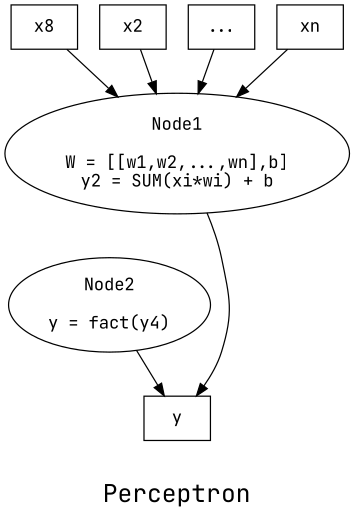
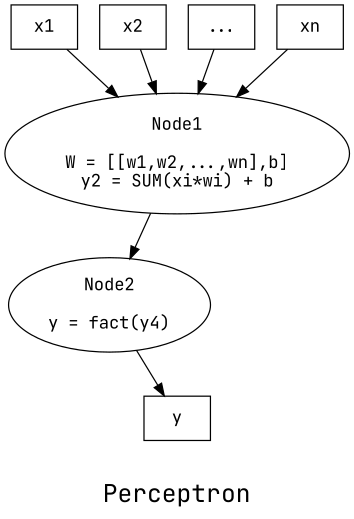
(44, 27) -> (44, 27)
(229, 301) -> (143, 230)
